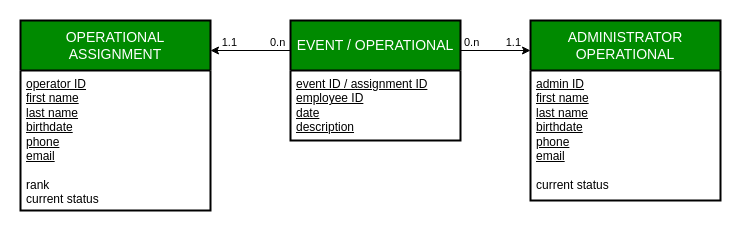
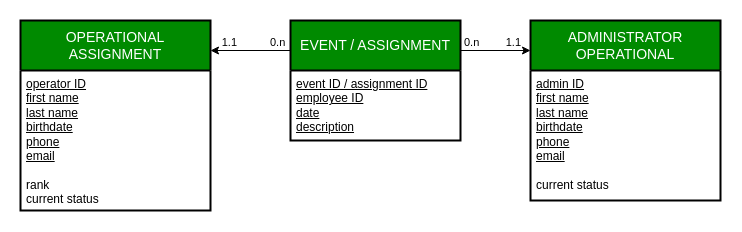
(376, 46) -> (376, 46)
